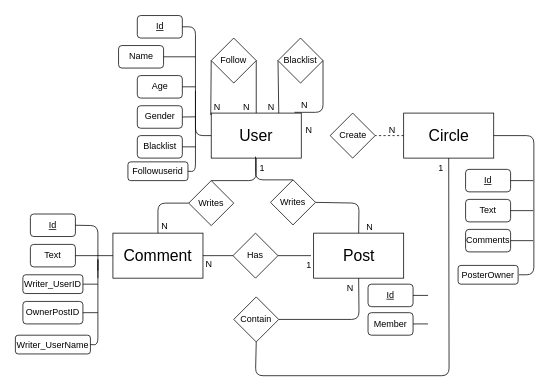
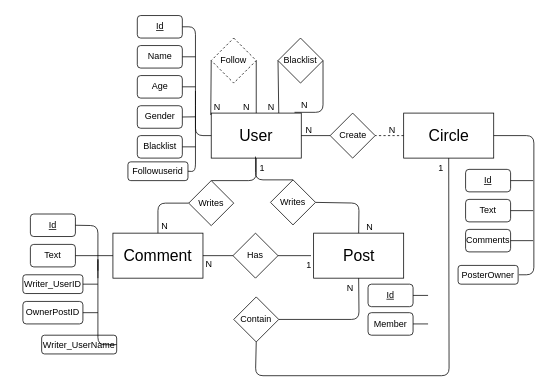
(141, 57) -> (160, 57)
(234, 60) -> (234, 60)
none -> (316, 135)
(53, 344) -> (79, 344)
